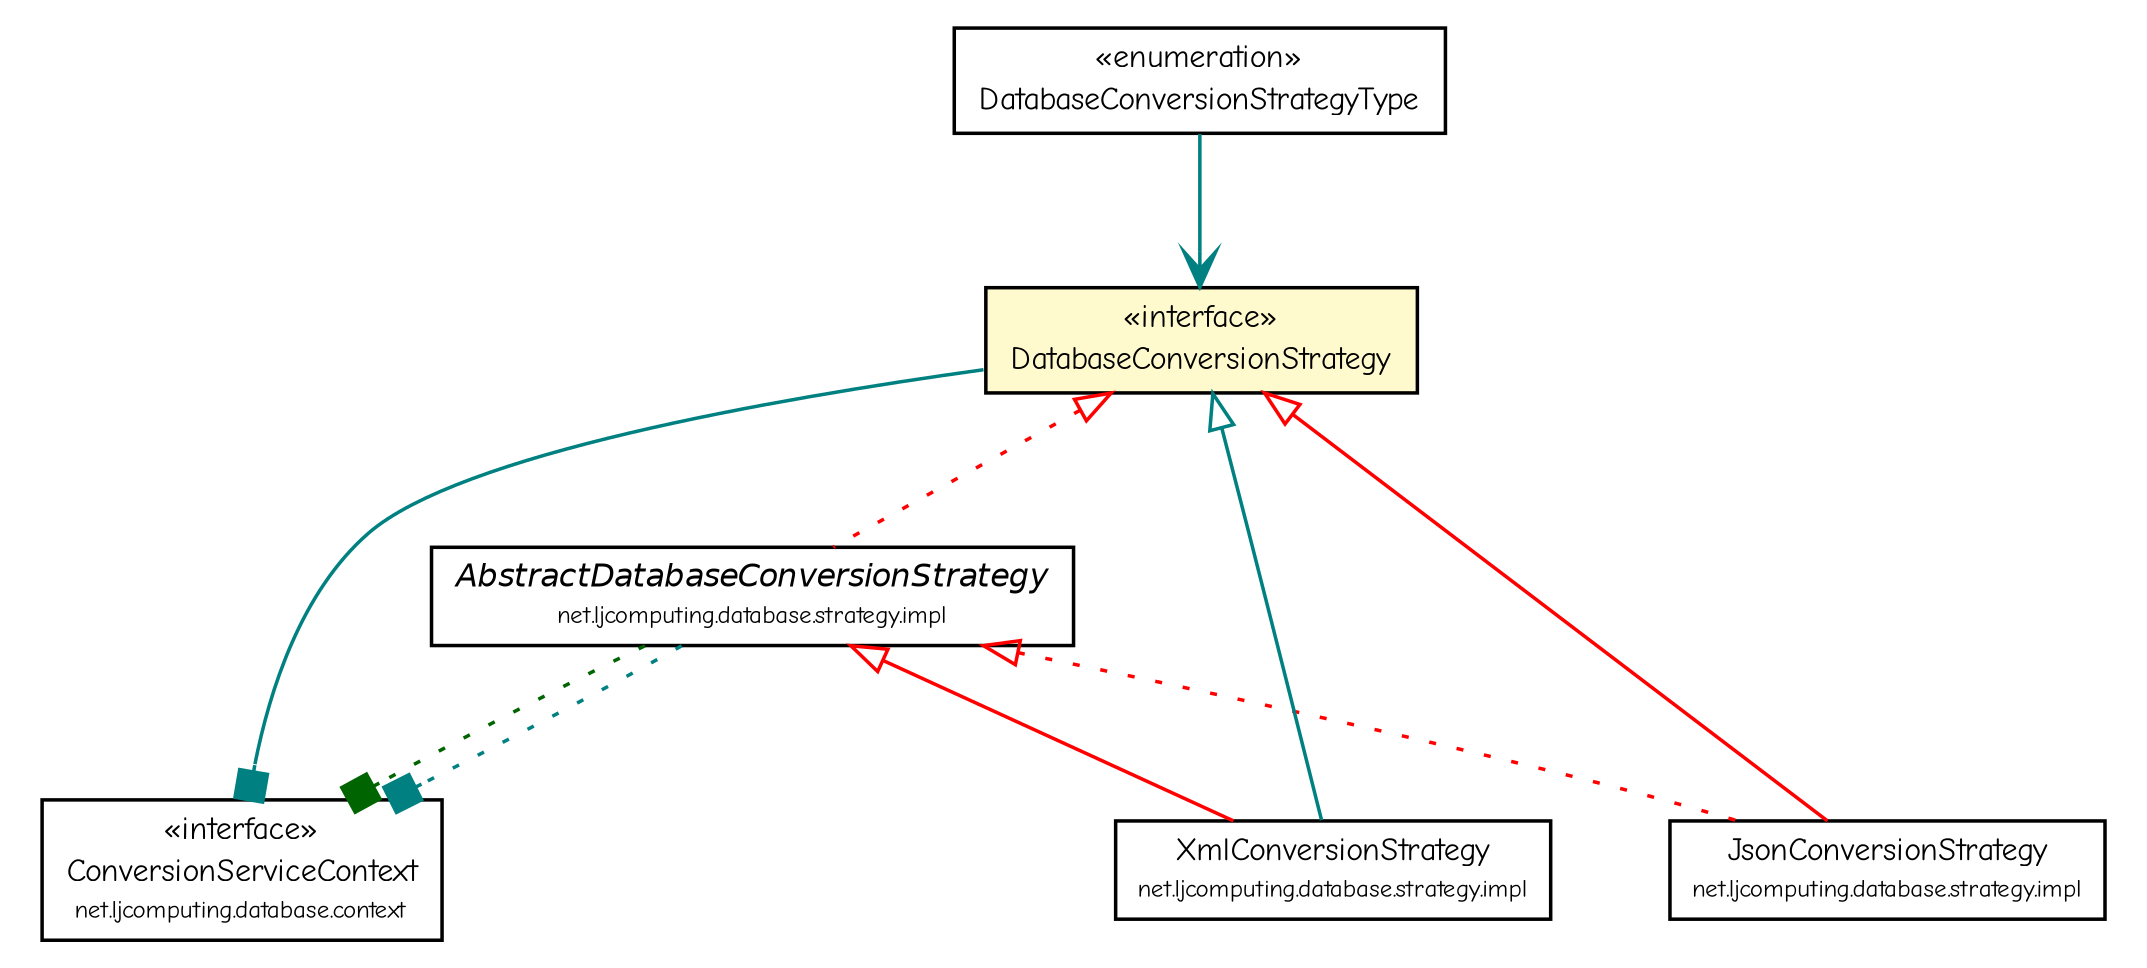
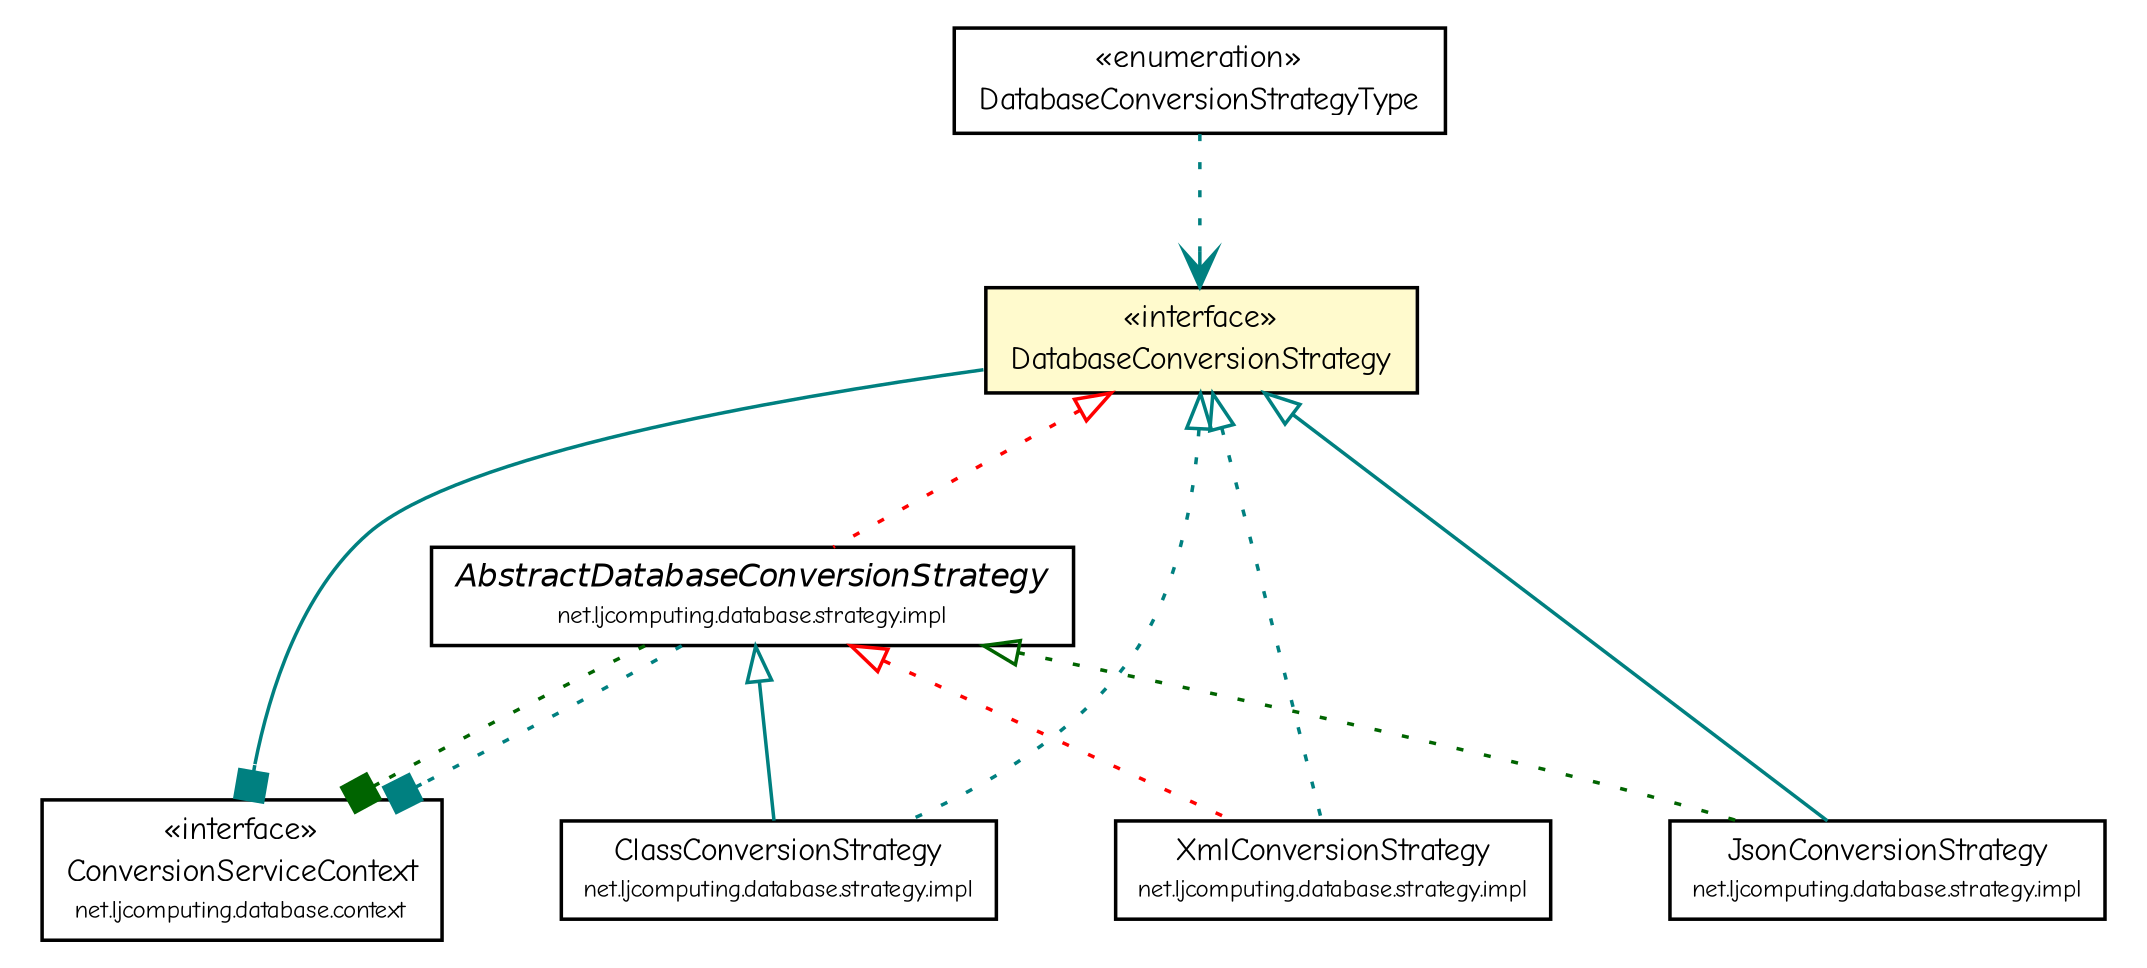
(1200, 193) -> (1200, 193)
(1560, 618) -> (1560, 618)
(1272, 624) -> (1272, 624)
(1379, 730) -> (1379, 730)
(1059, 741) -> (1076, 749)
none -> (779, 870)
